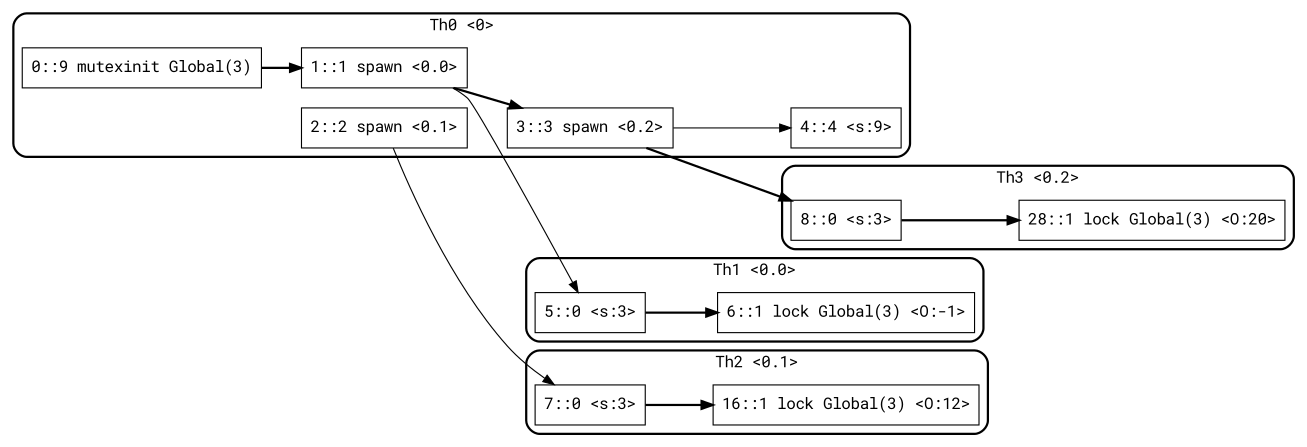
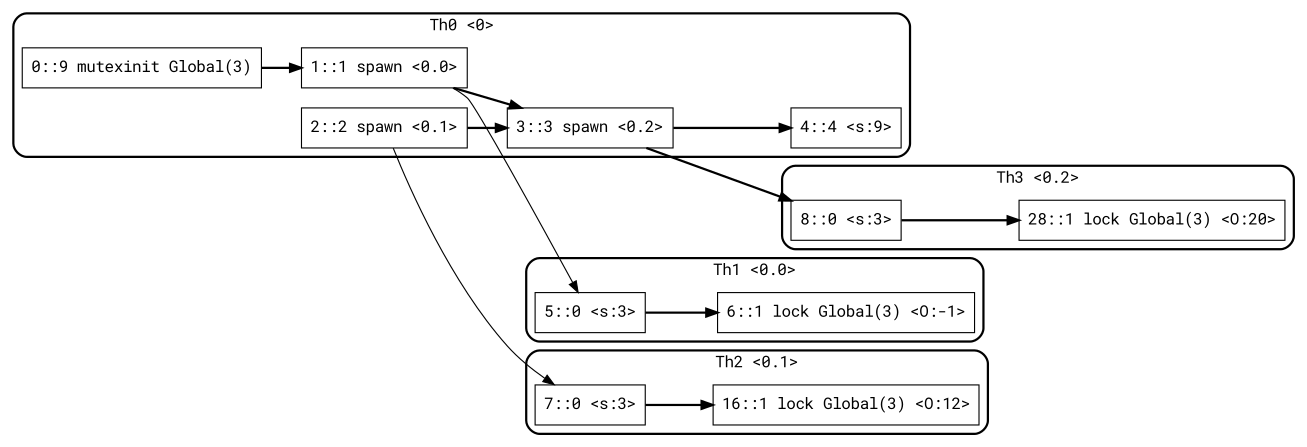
none -> (479, 128)
(726, 128) -> (726, 128)
